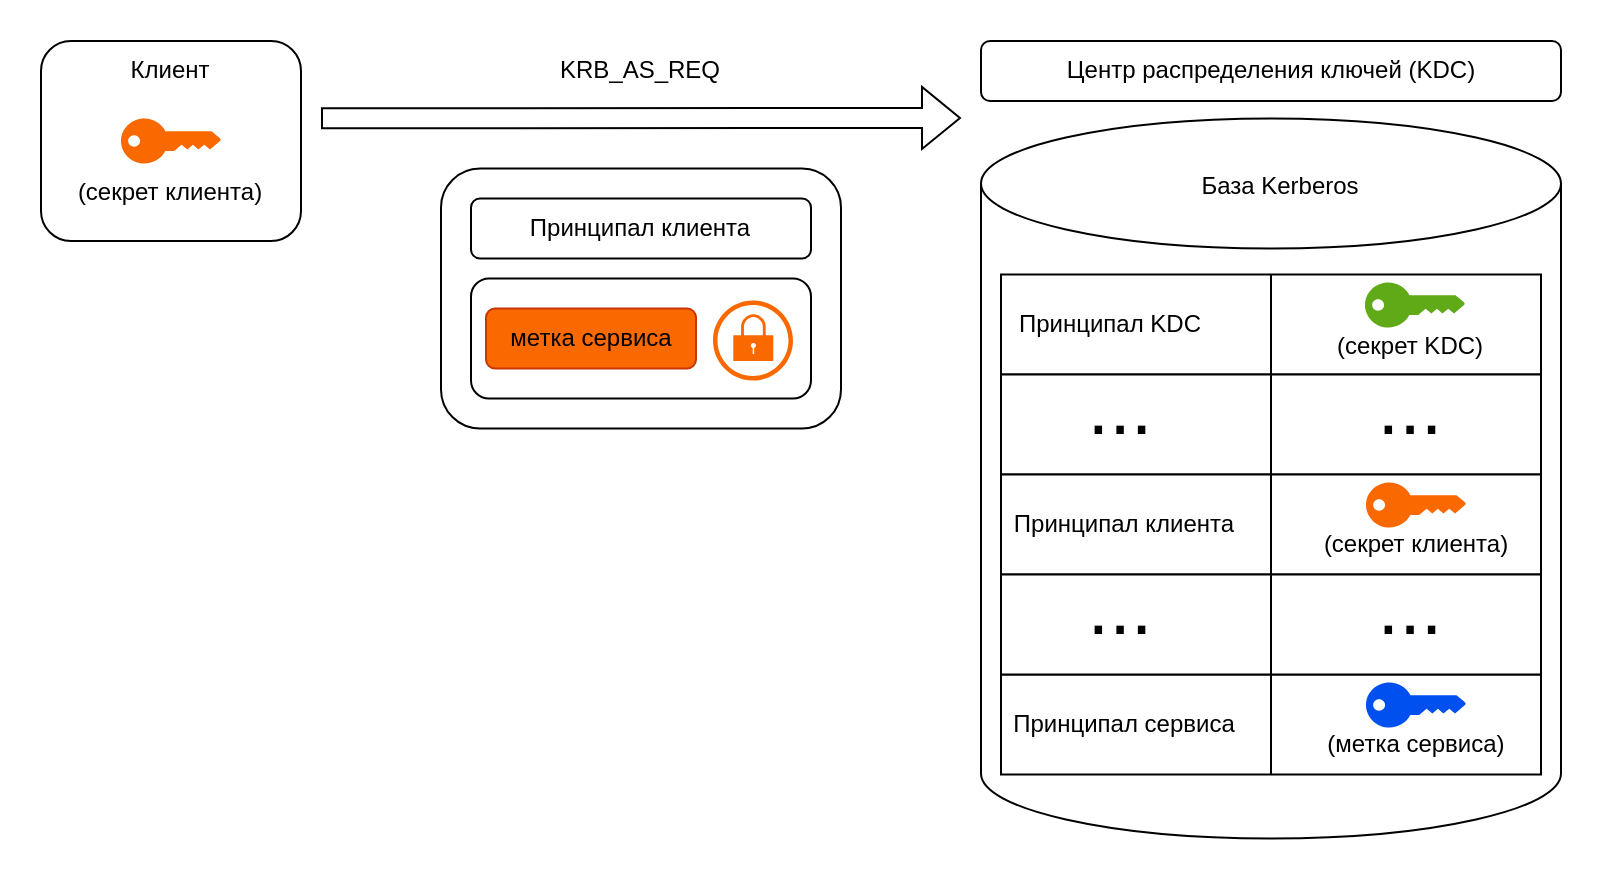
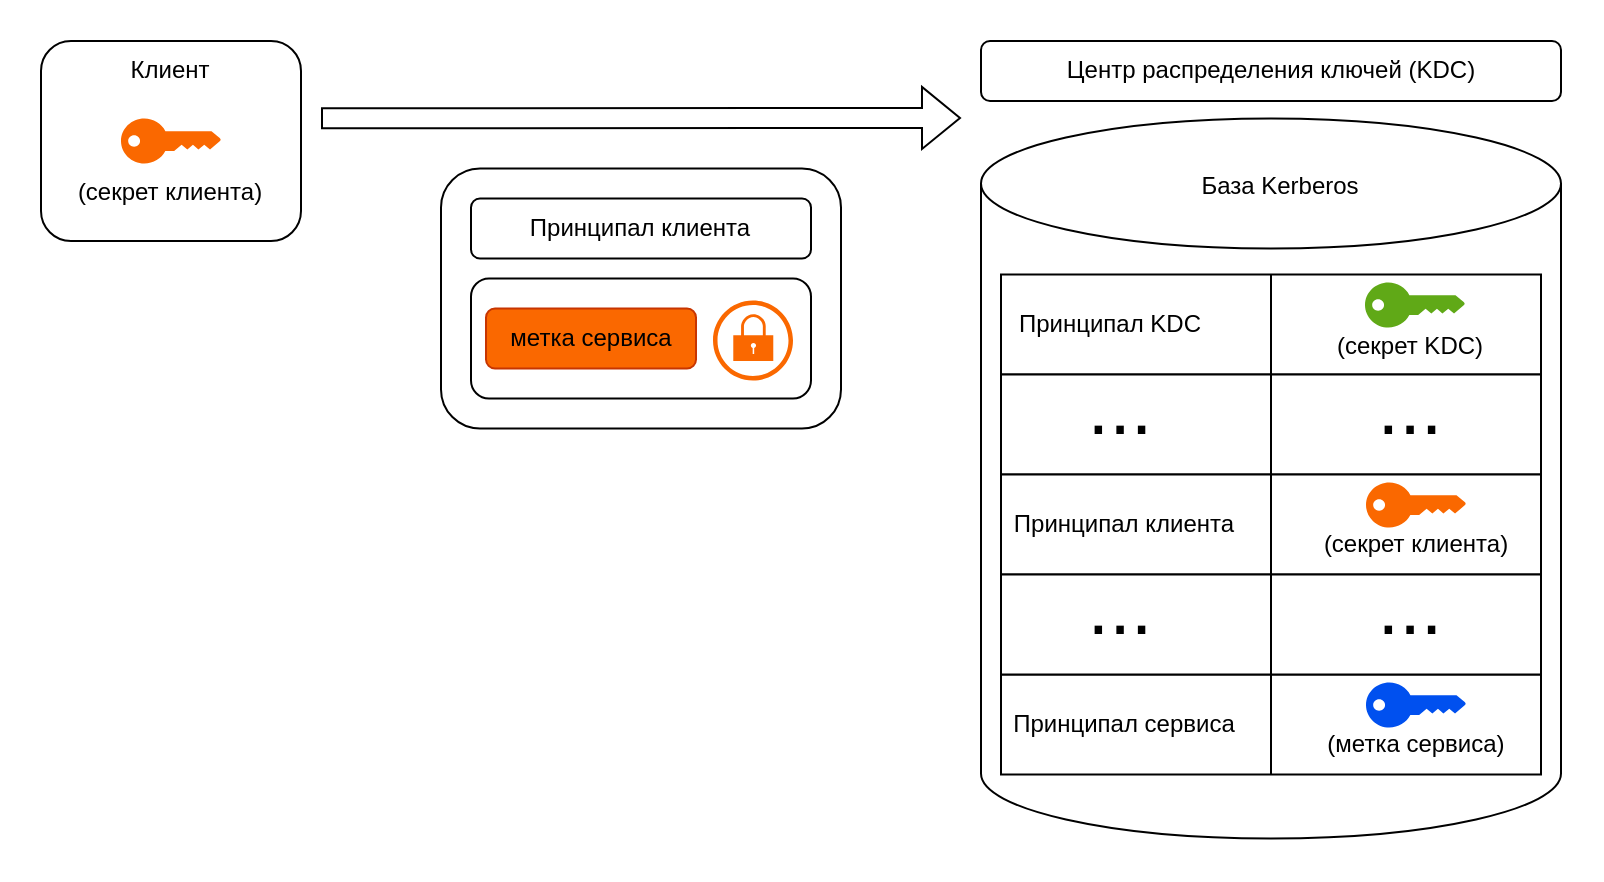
(641, 71) -> none
